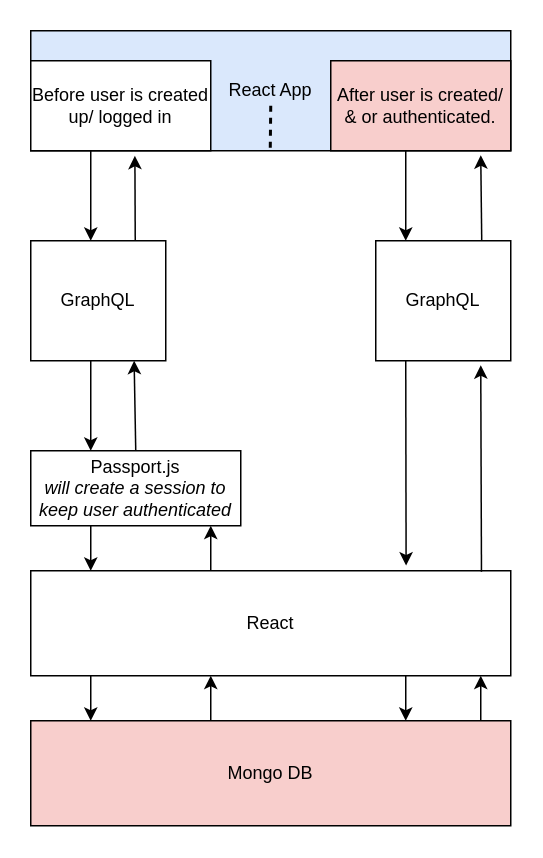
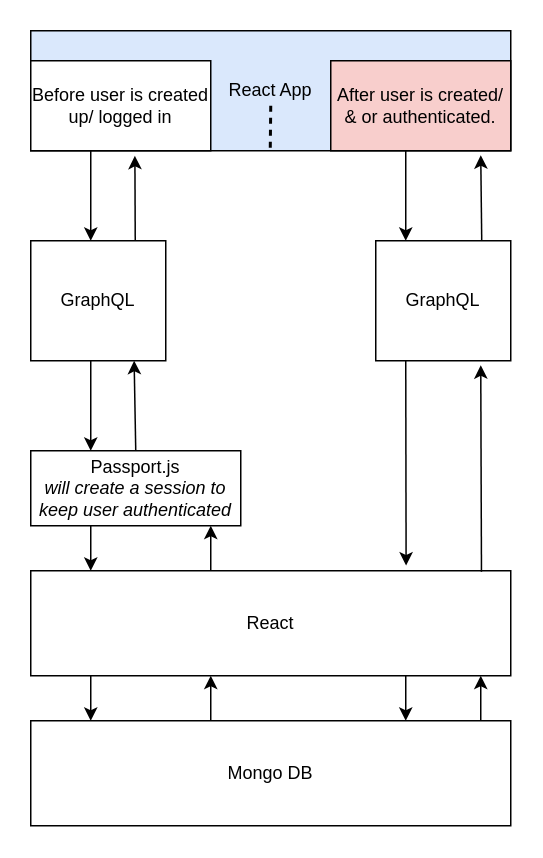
(271, 773) -> (271, 773)
